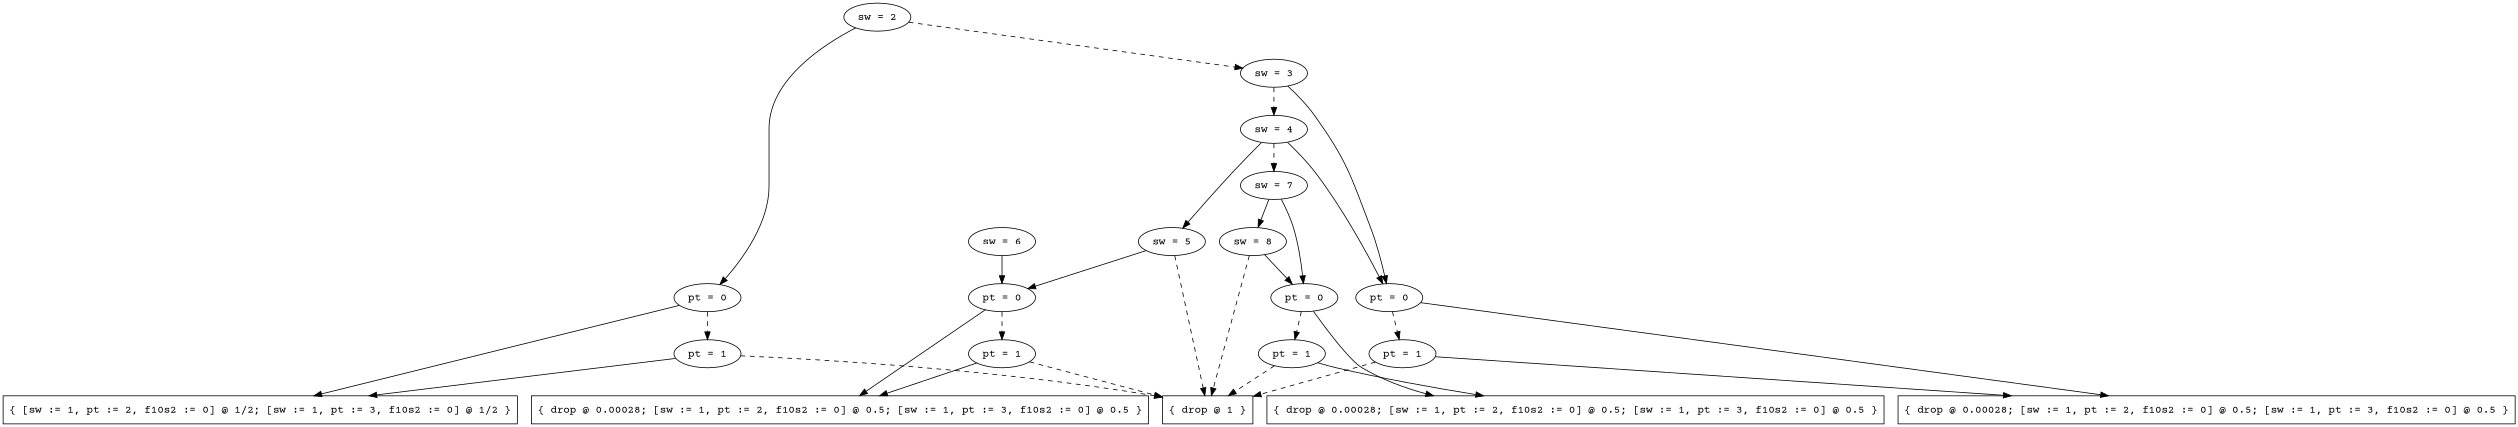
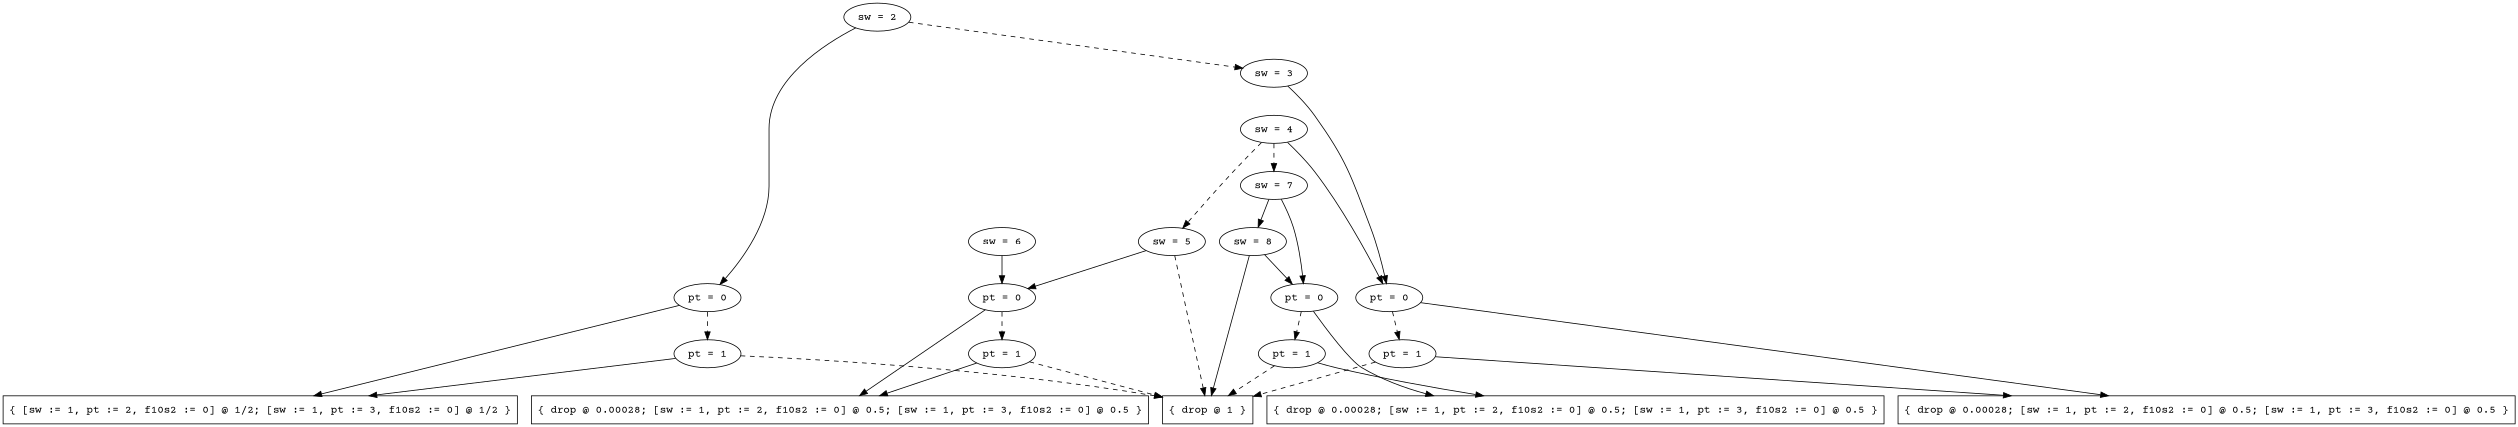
(1274, 97) -> none
(1224, 182) -> (1224, 182)
(1231, 322) -> (1231, 322)
